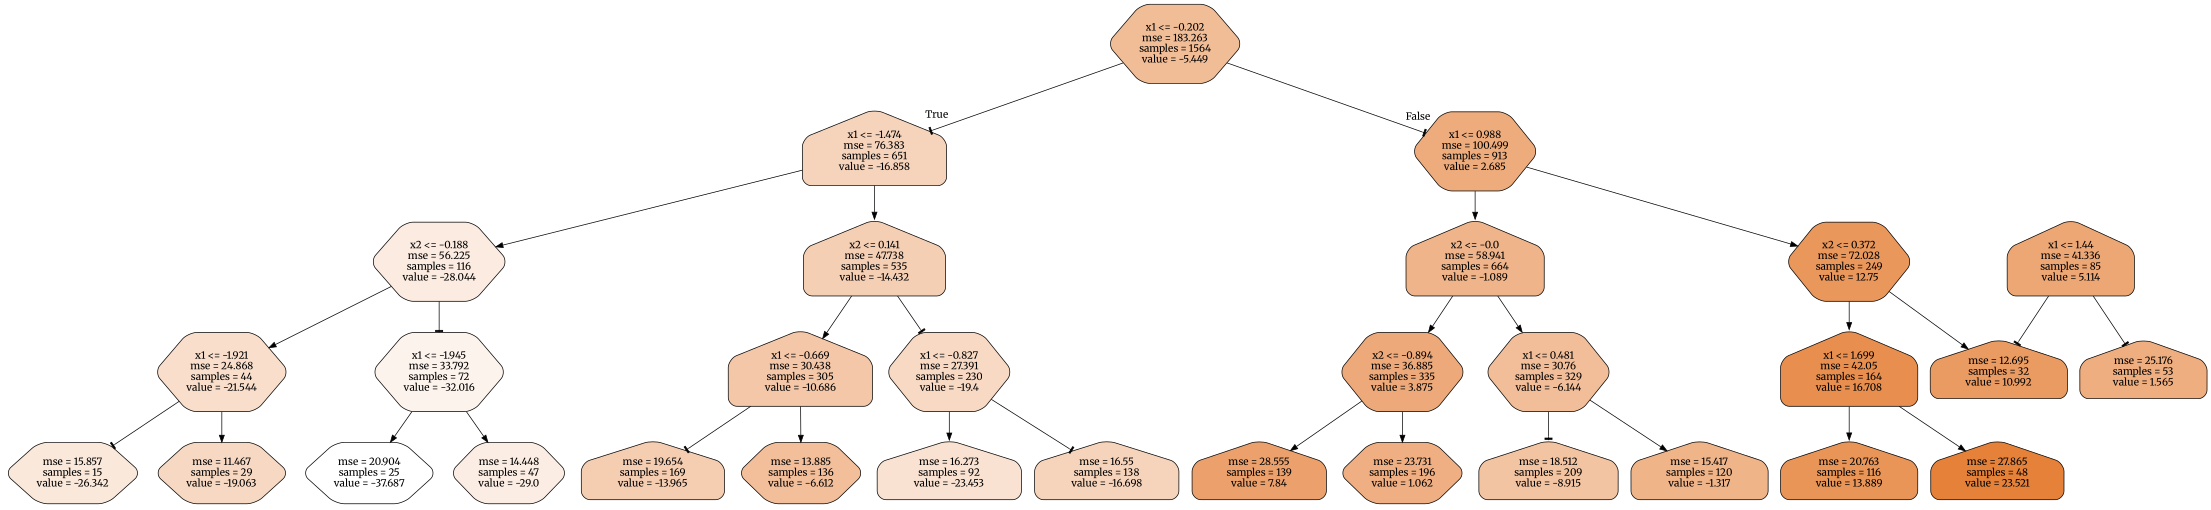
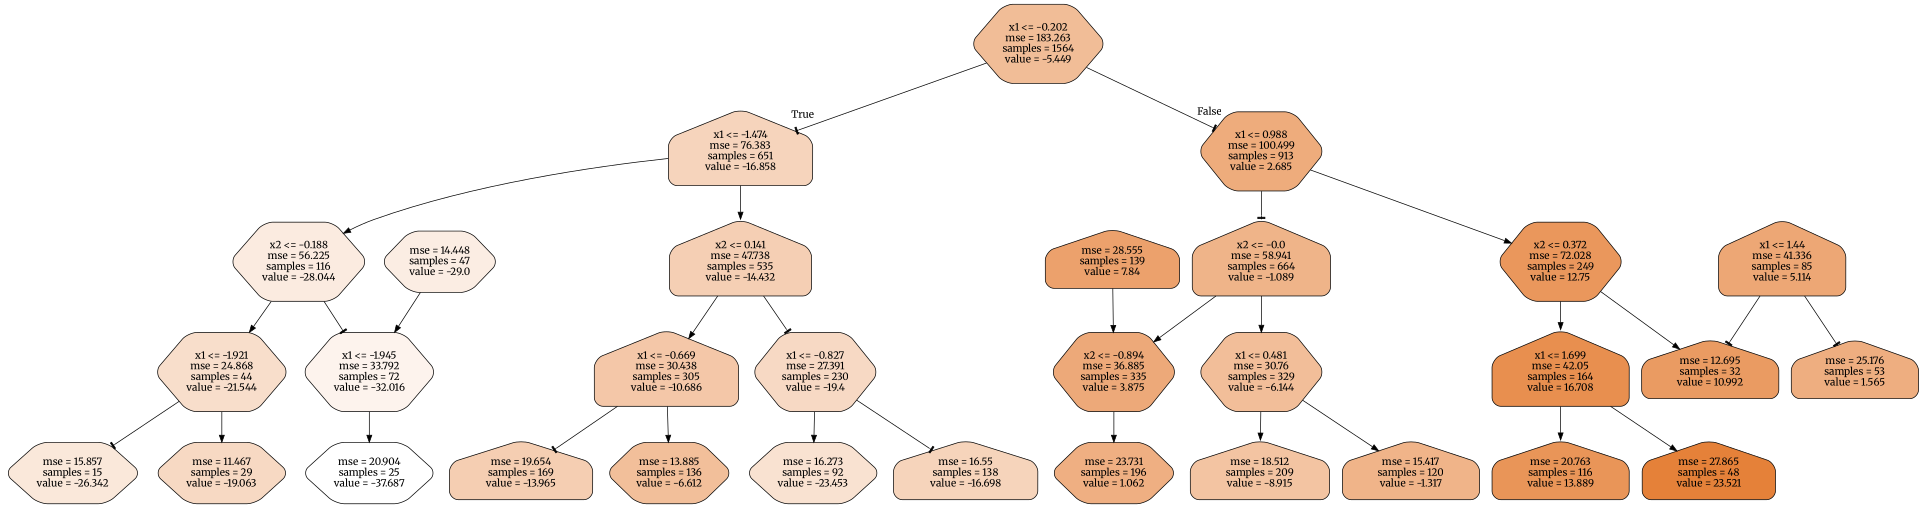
(1475, 202) -> (1261, 203)
(475, 424) -> (409, 309)
(1329, 424) -> (1113, 307)
(1548, 424) -> (1261, 422)
(949, 473) -> (813, 473)
